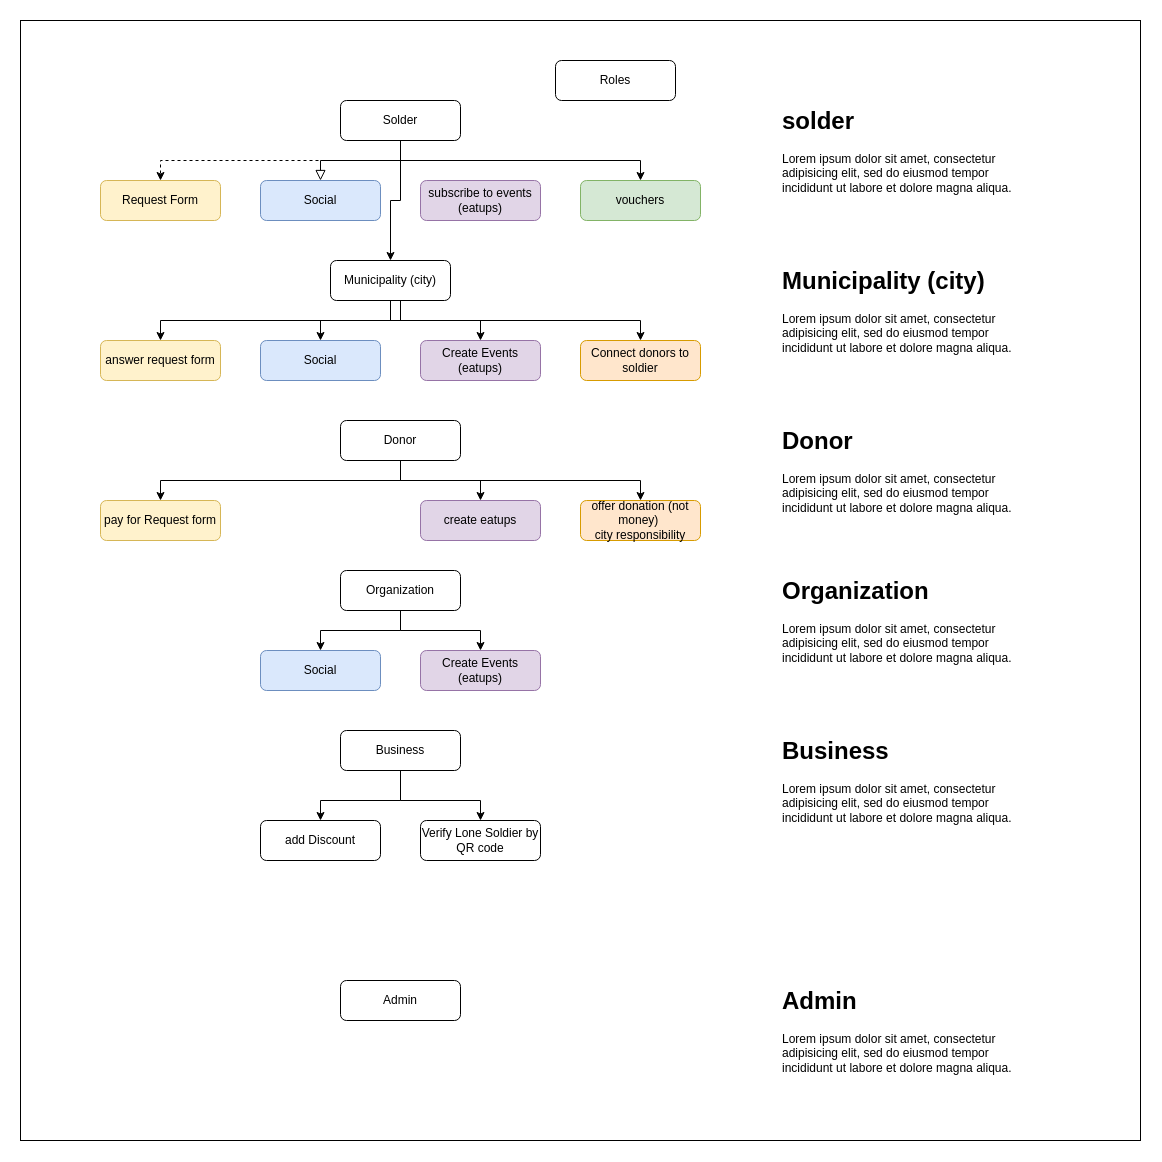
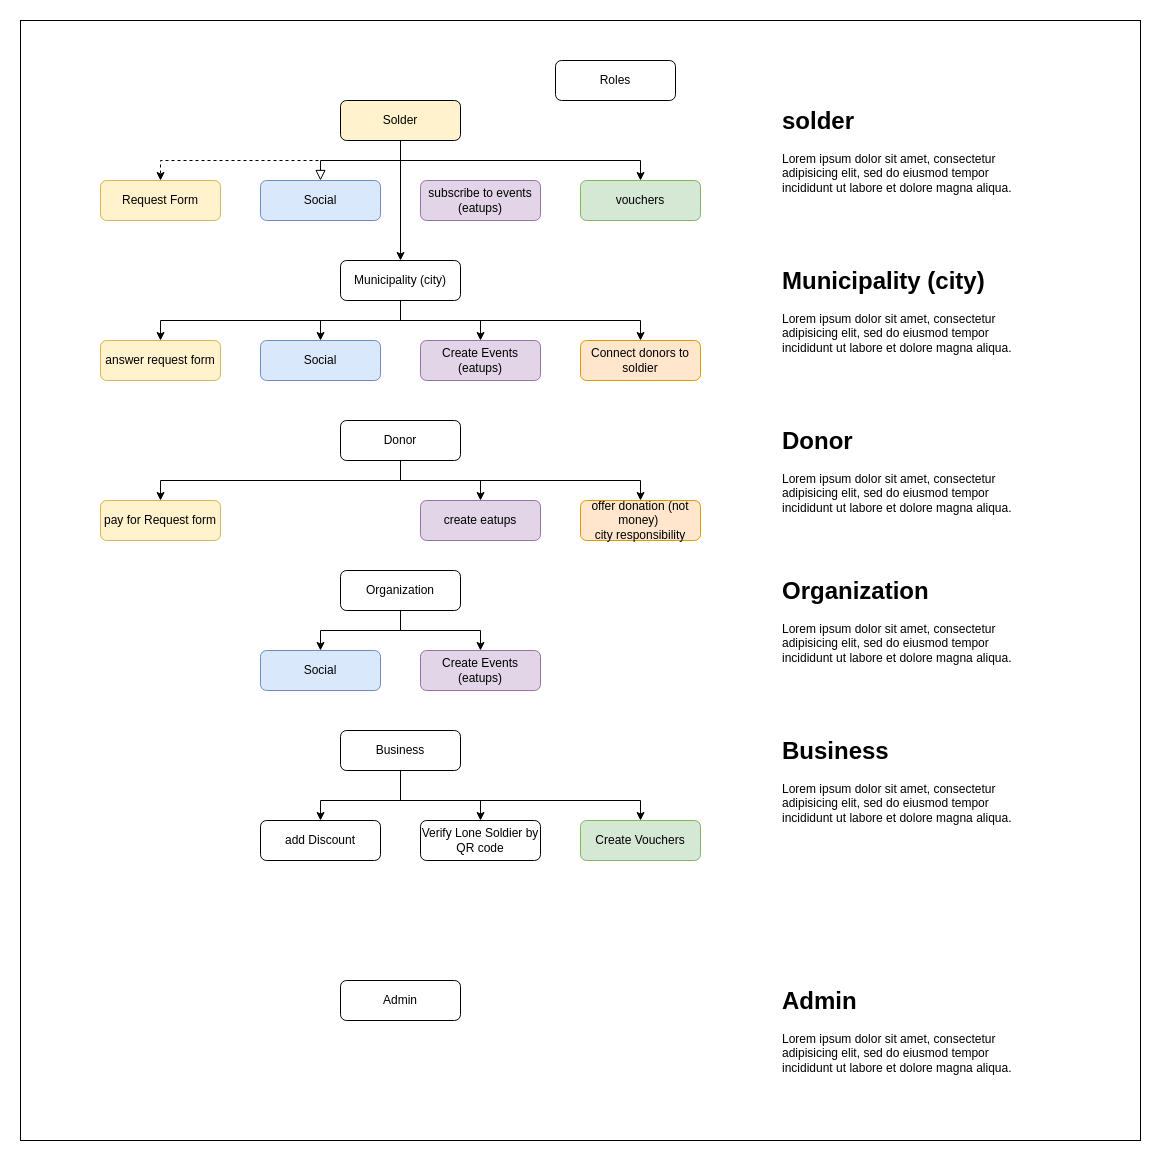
(401, 121) -> (401, 121)
(391, 281) -> (401, 281)
none -> (568, 801)
none -> (641, 841)
